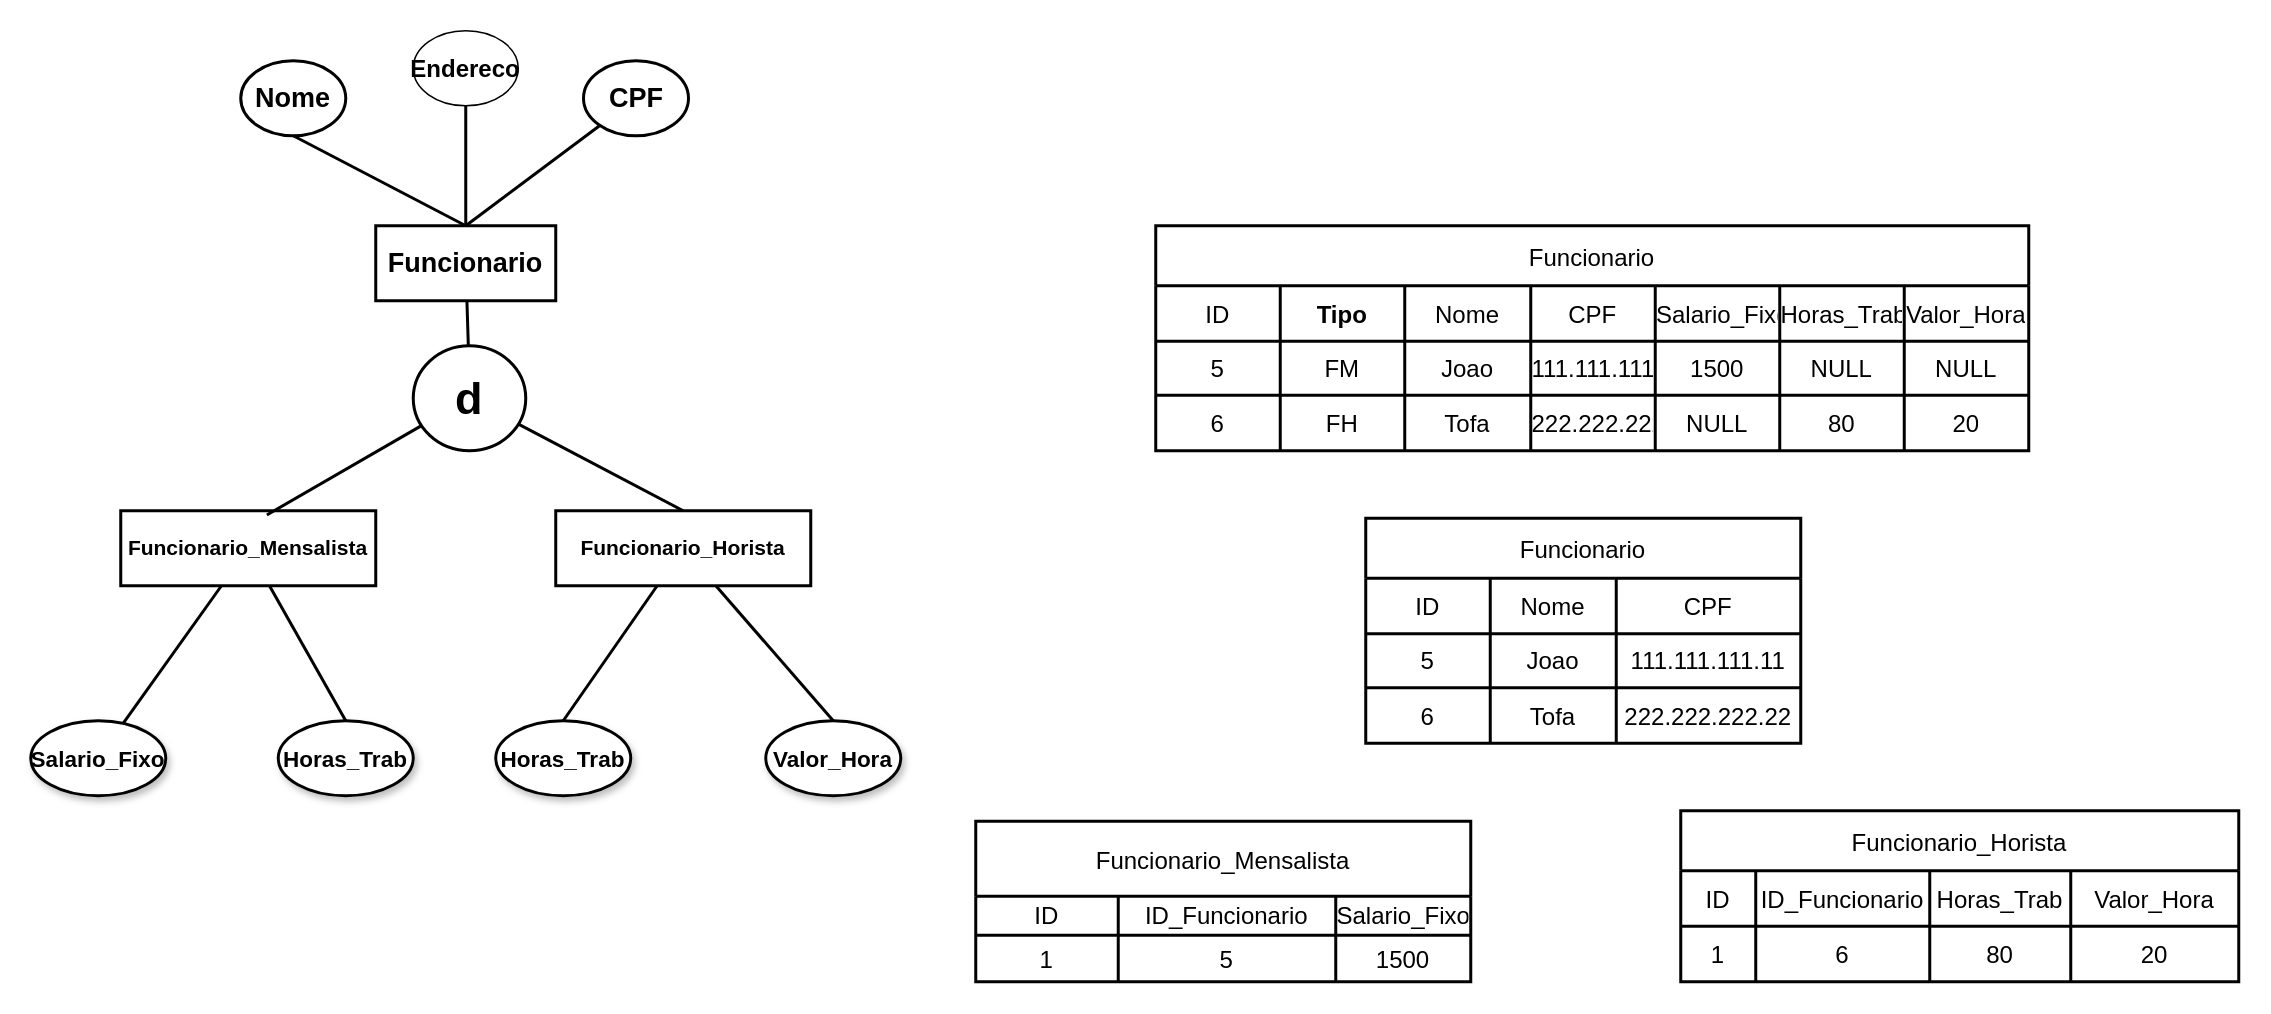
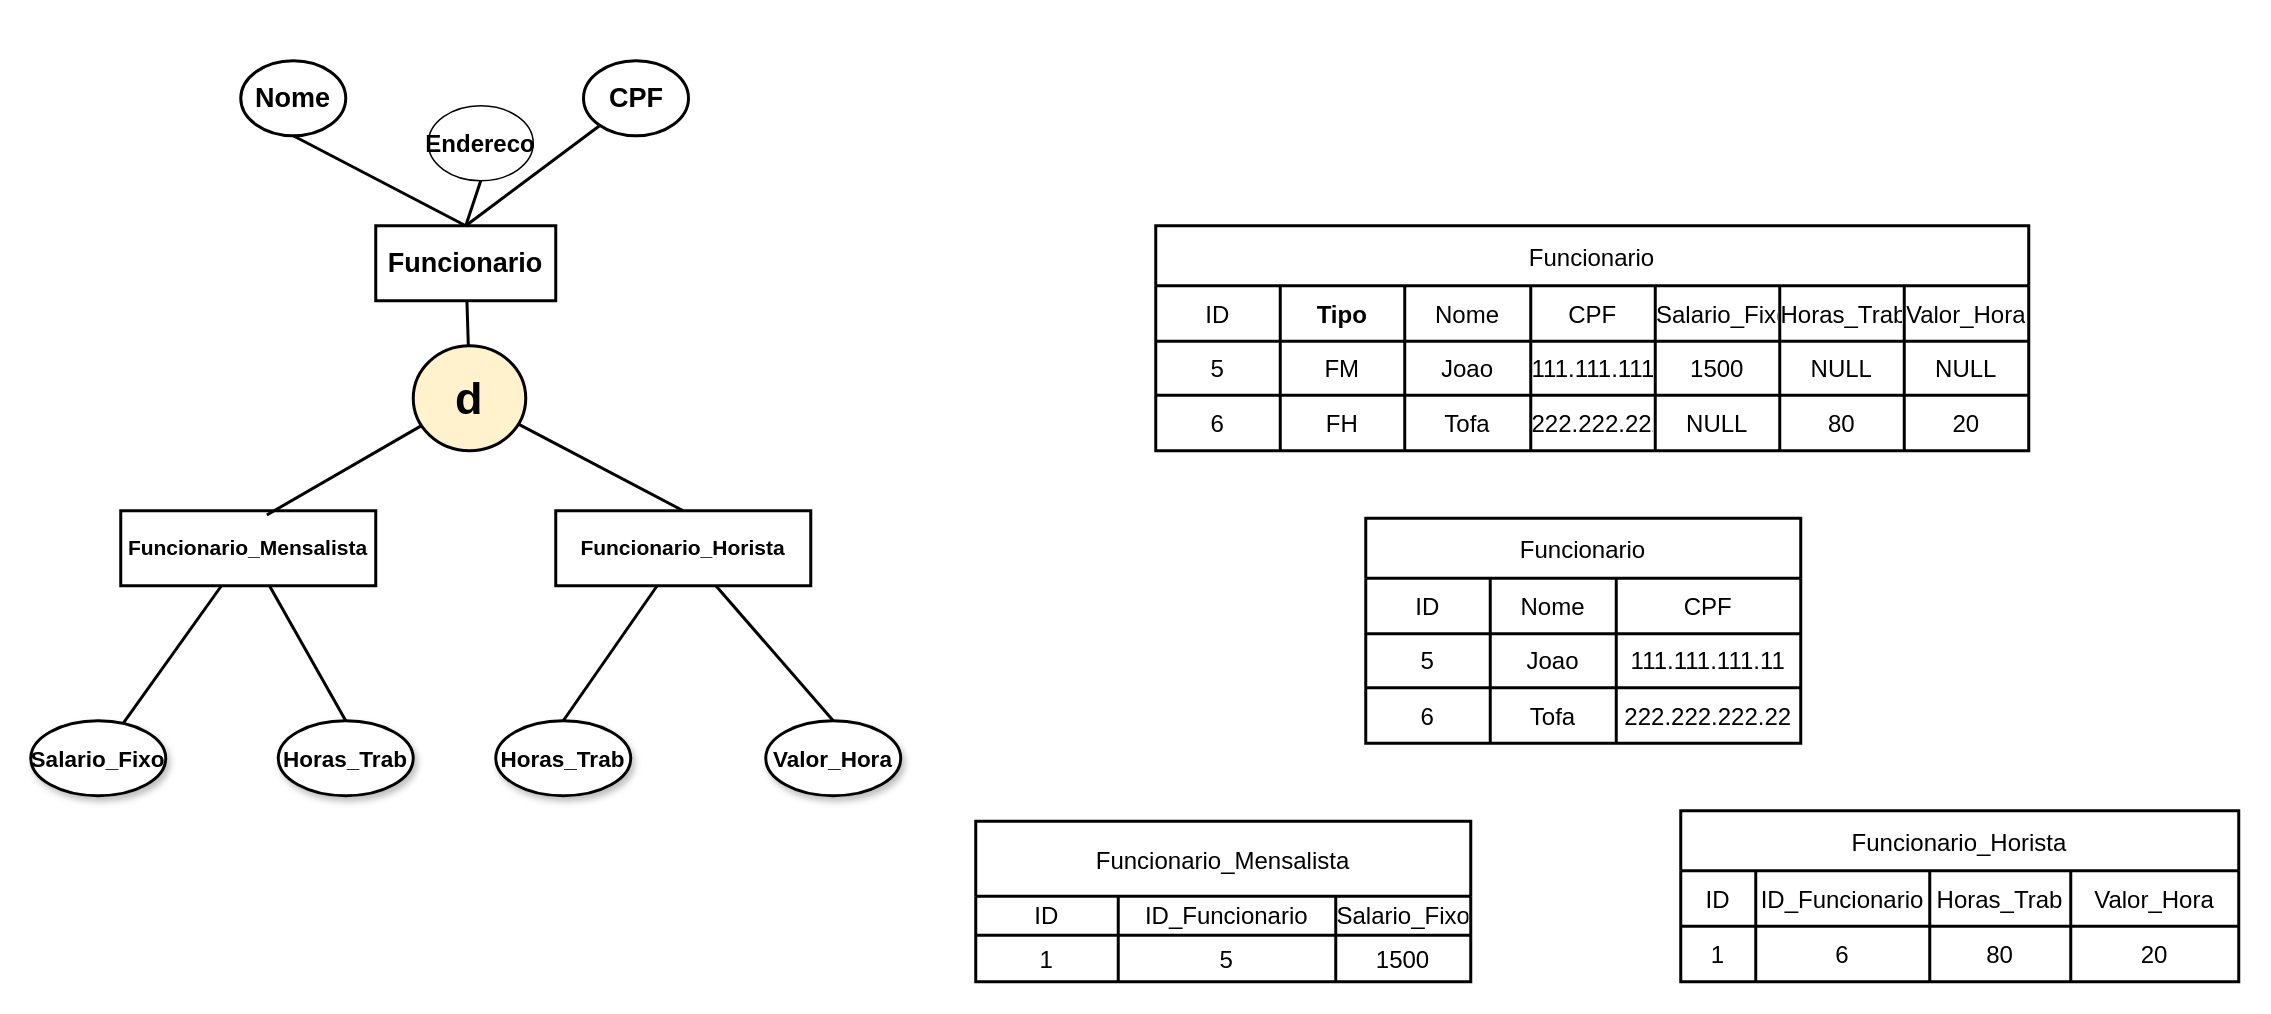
(466, 68) -> (481, 143)
(470, 398) -> (470, 398)
